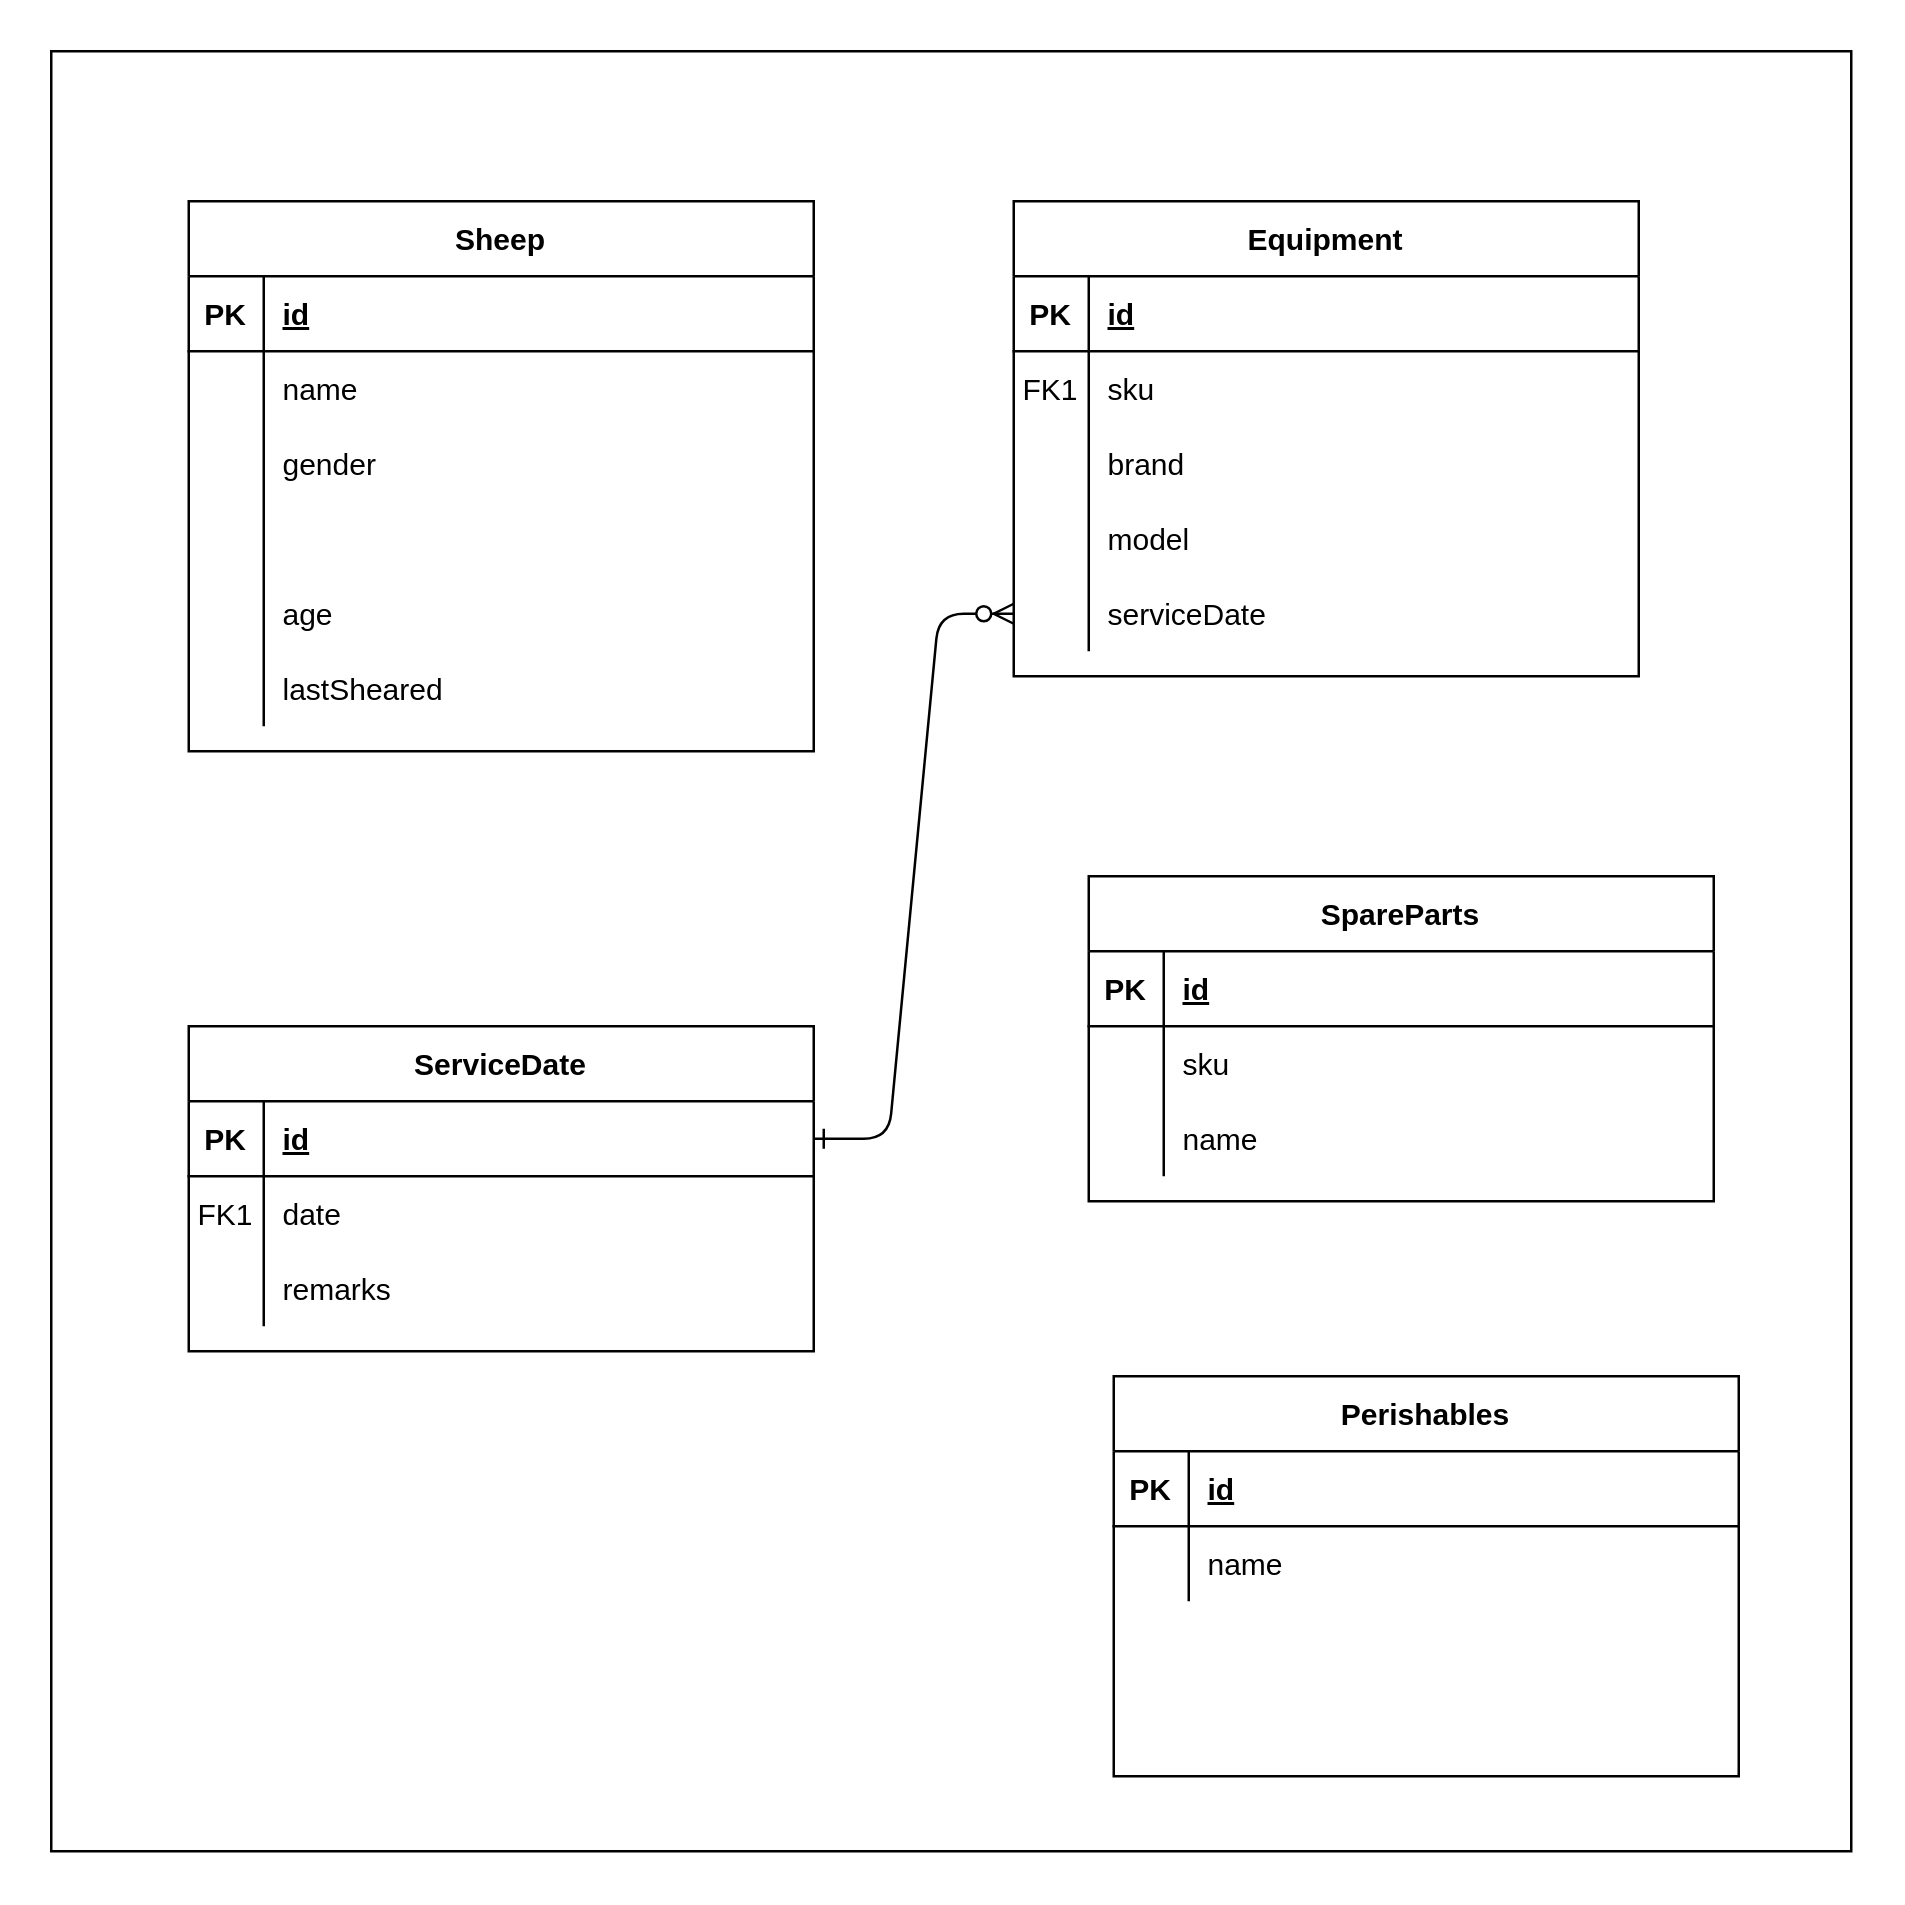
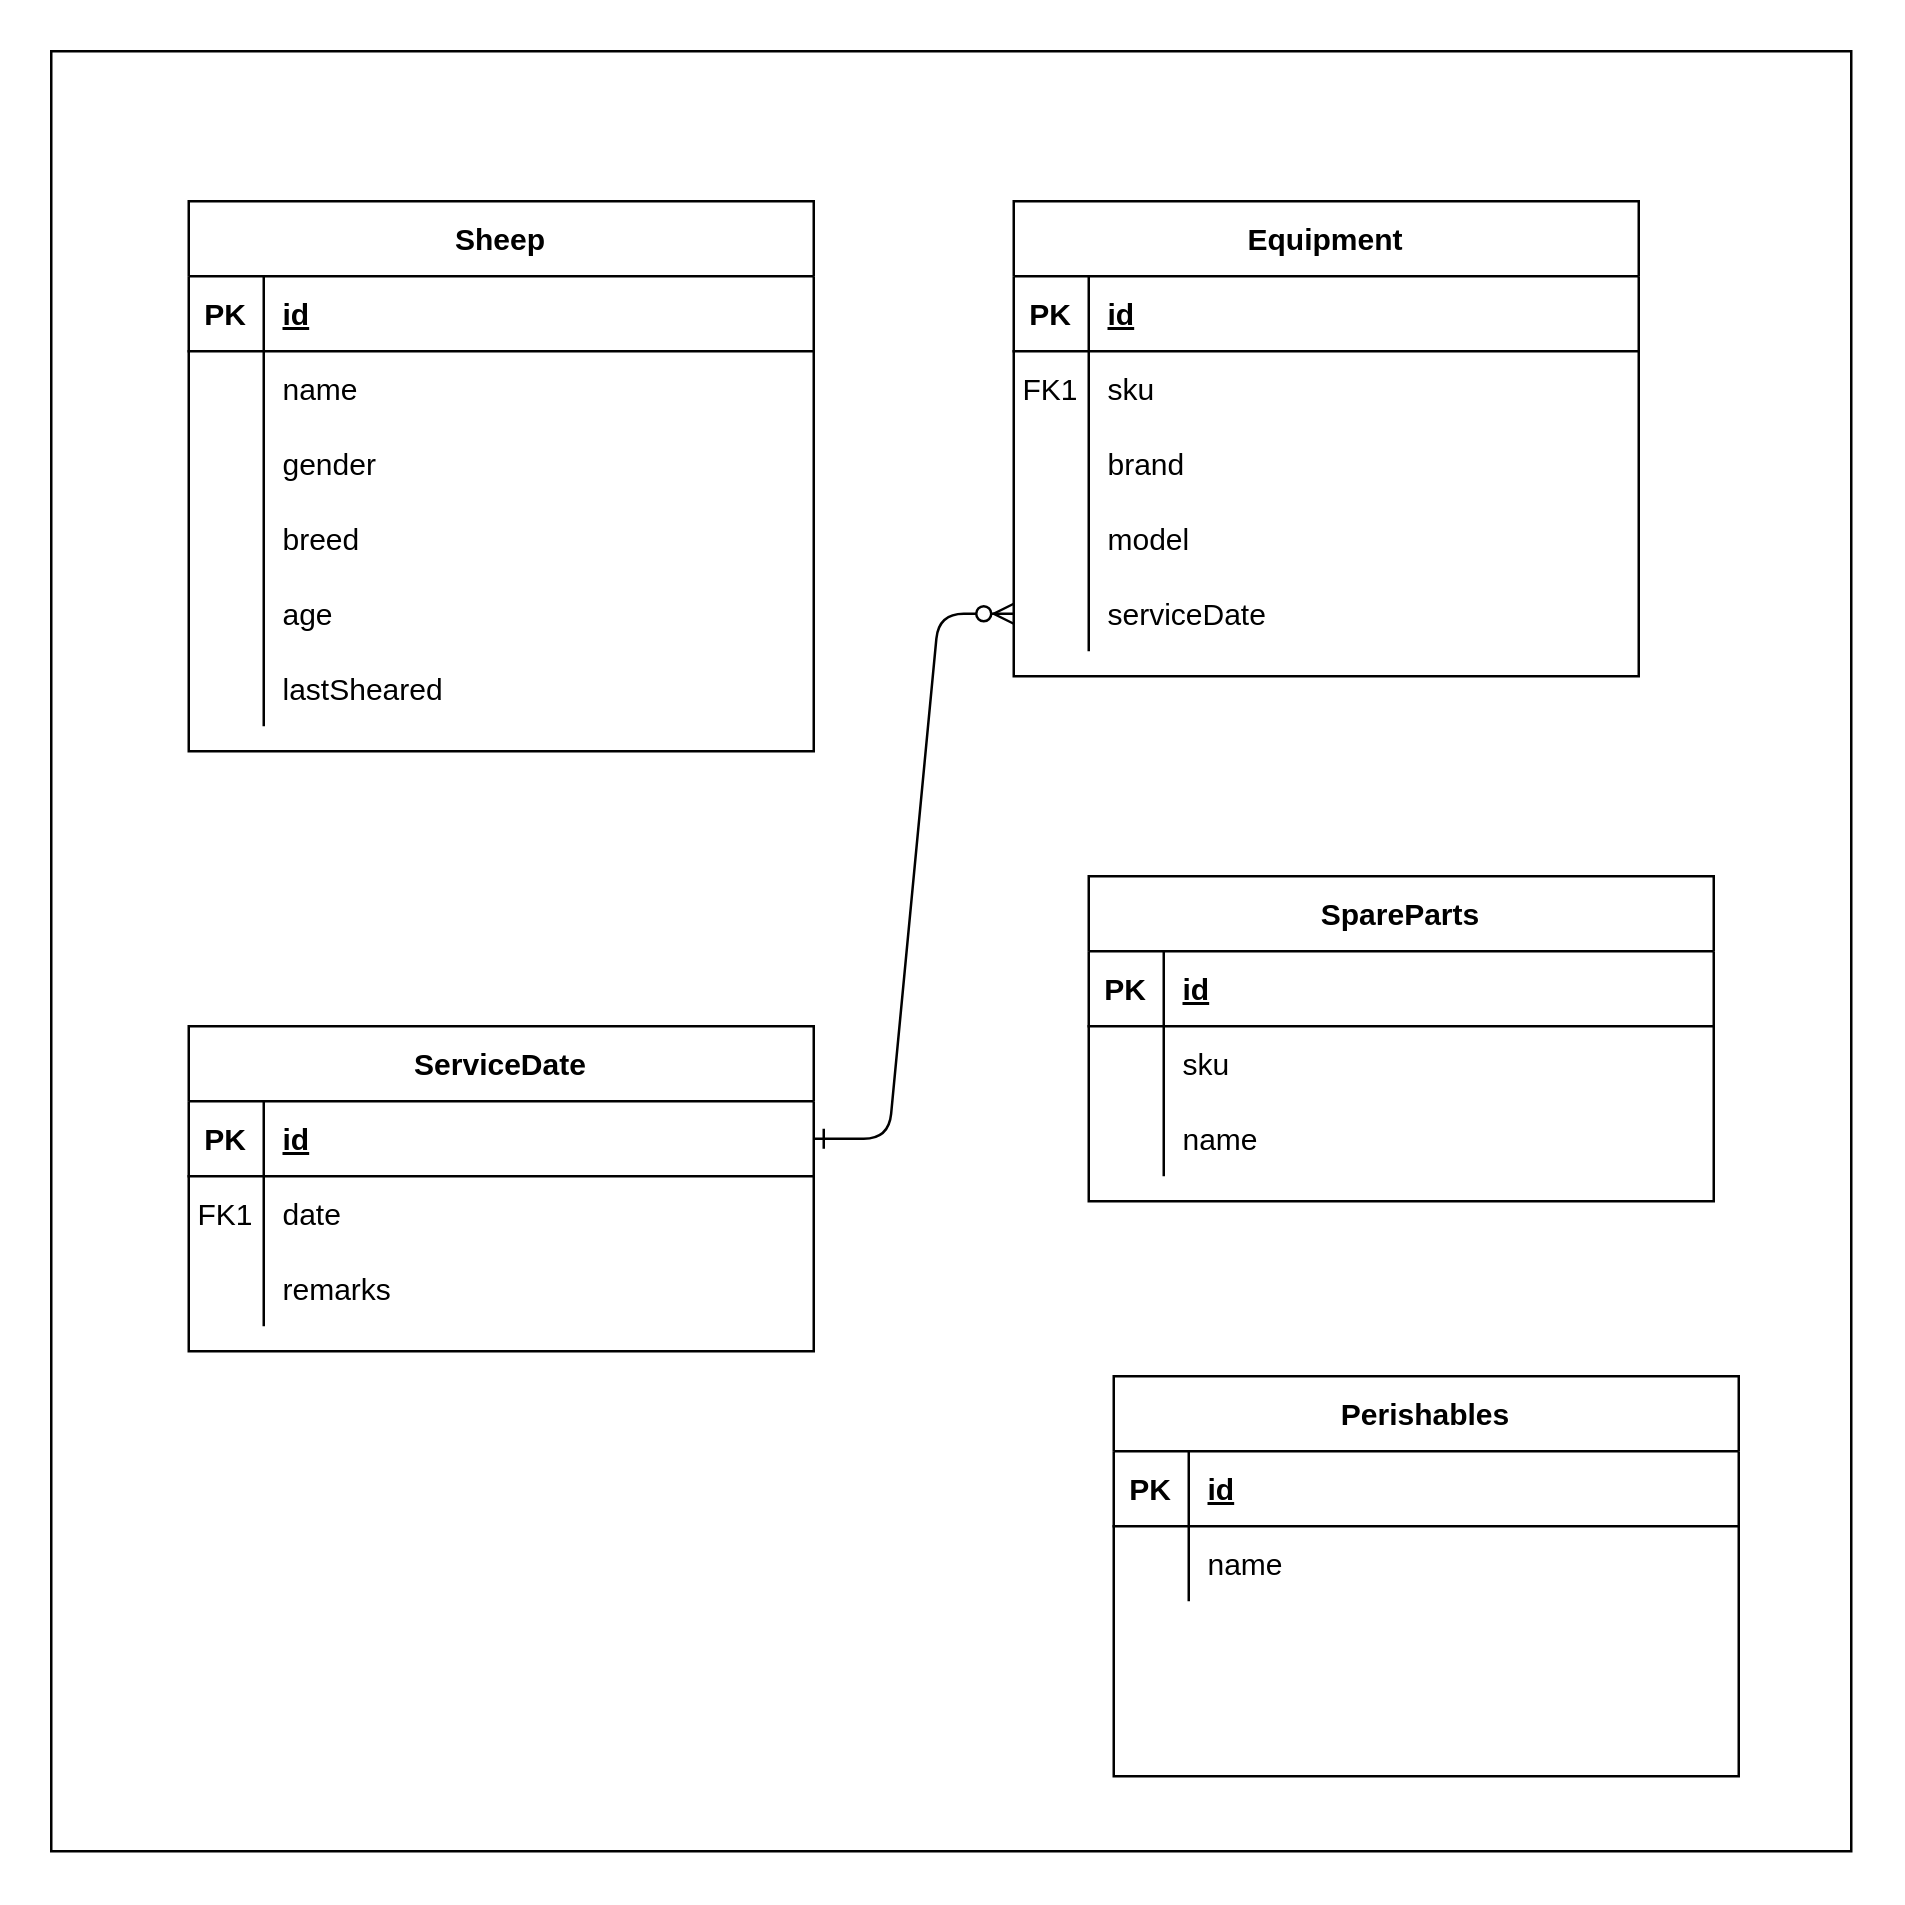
none -> (539, 539)
